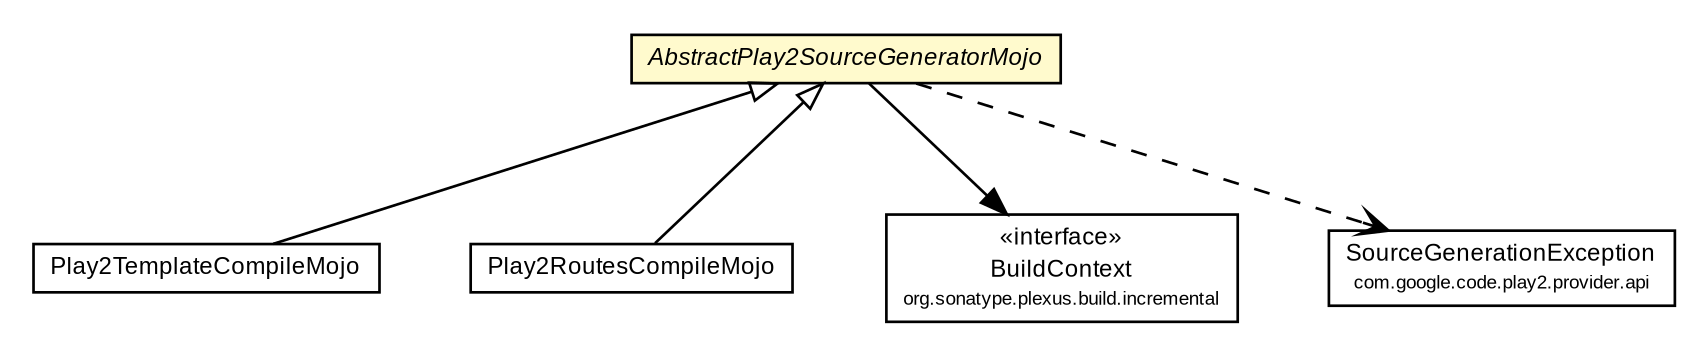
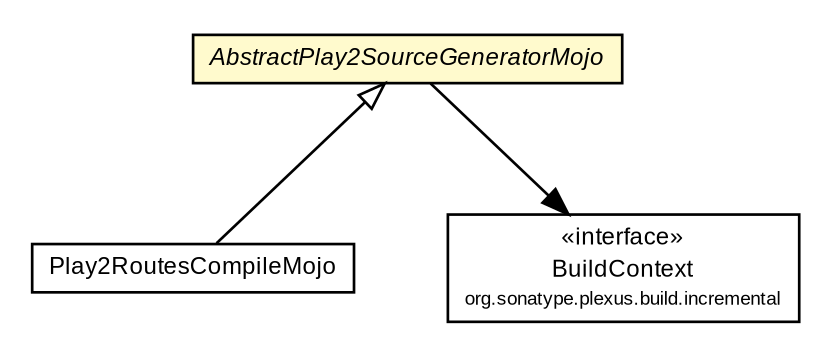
(205, 268) -> none
(1501, 268) -> none
